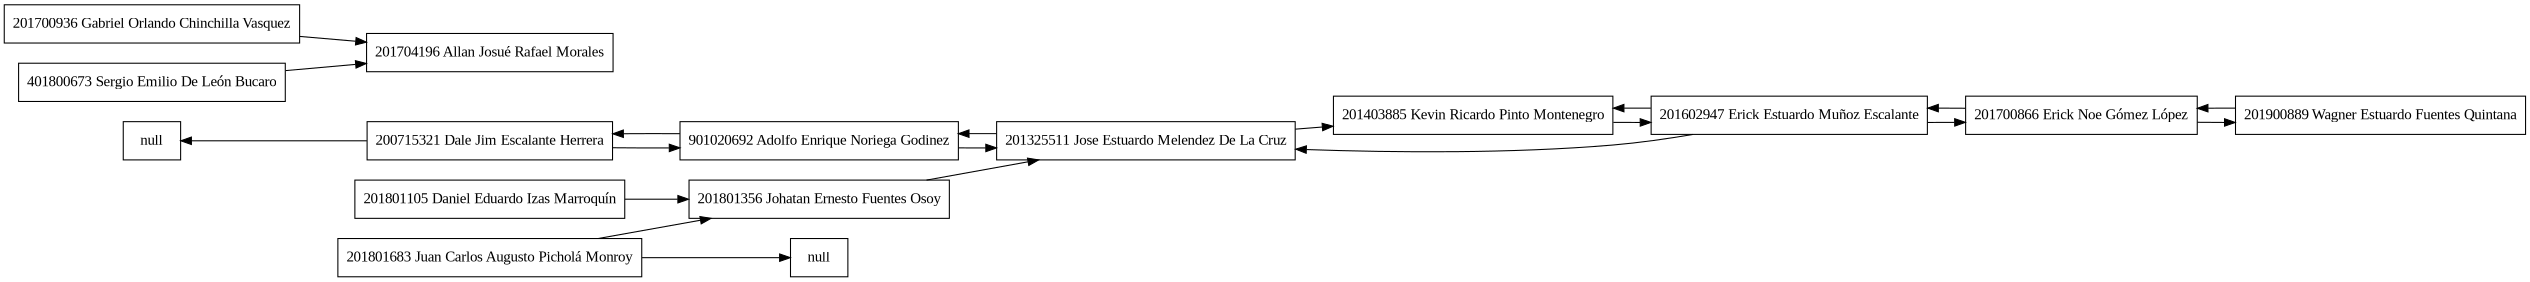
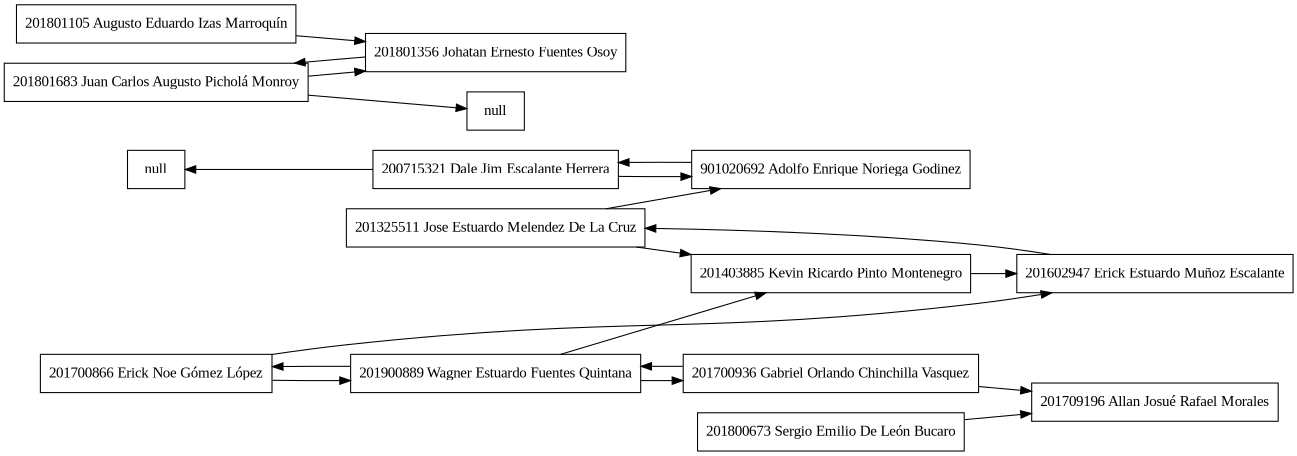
(490, 53) -> (1155, 402)
(152, 82) -> (831, 432)
(1637, 108) -> (634, 332)
(1941, 122) -> none
(972, 148) -> none
(977, 171) -> (335, 59)
(490, 199) -> (156, 24)
none -> (667, 366)
none -> (656, 381)
